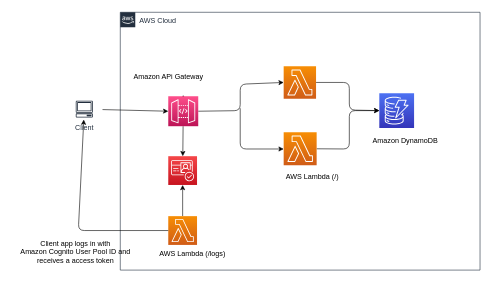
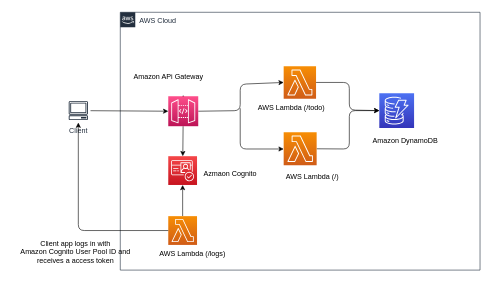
none -> (291, 108)
(84, 109) -> (78, 111)
none -> (230, 174)
